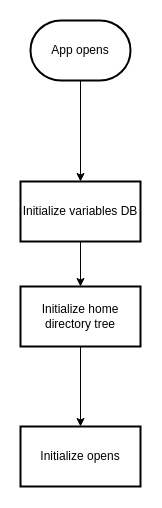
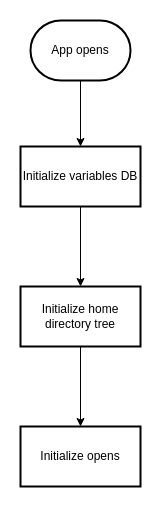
(81, 212) -> (81, 177)
